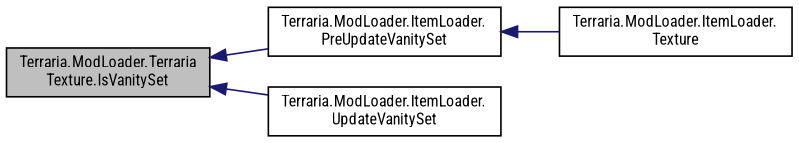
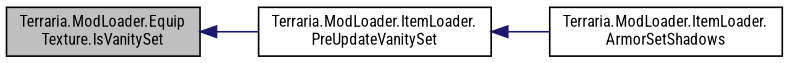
(676, 32) -> (666, 32)
(108, 72) -> (103, 32)
(385, 111) -> none
